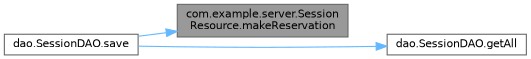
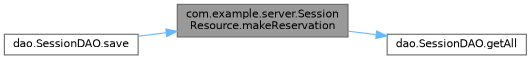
(257, 47) -> (362, 33)
